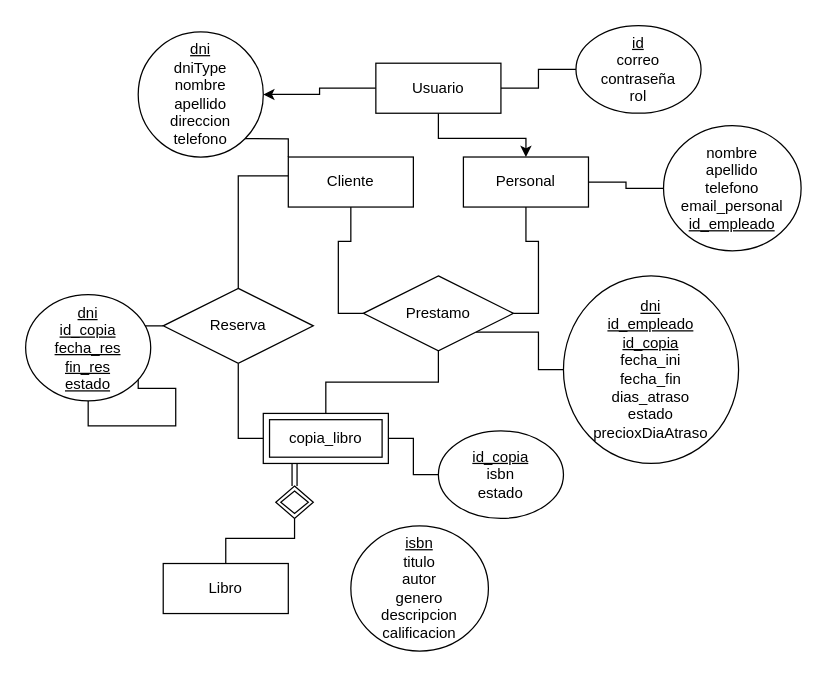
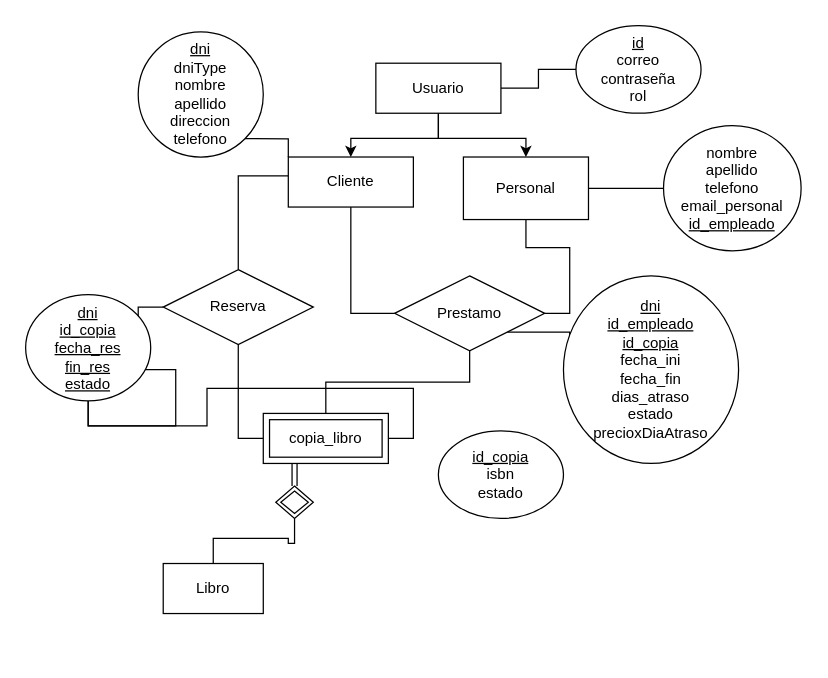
(320, 88) -> (389, 138)
(526, 182) -> (526, 188)
(438, 313) -> (469, 313)
(238, 326) -> (238, 307)
(413, 467) -> (302, 388)
(226, 588) -> (213, 588)
(419, 588) -> none
